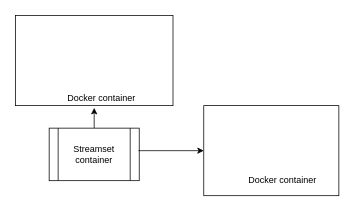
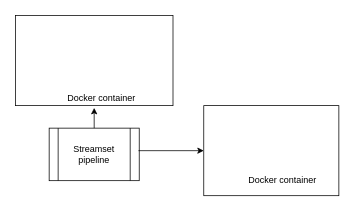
(94, 154) -> (94, 154)
